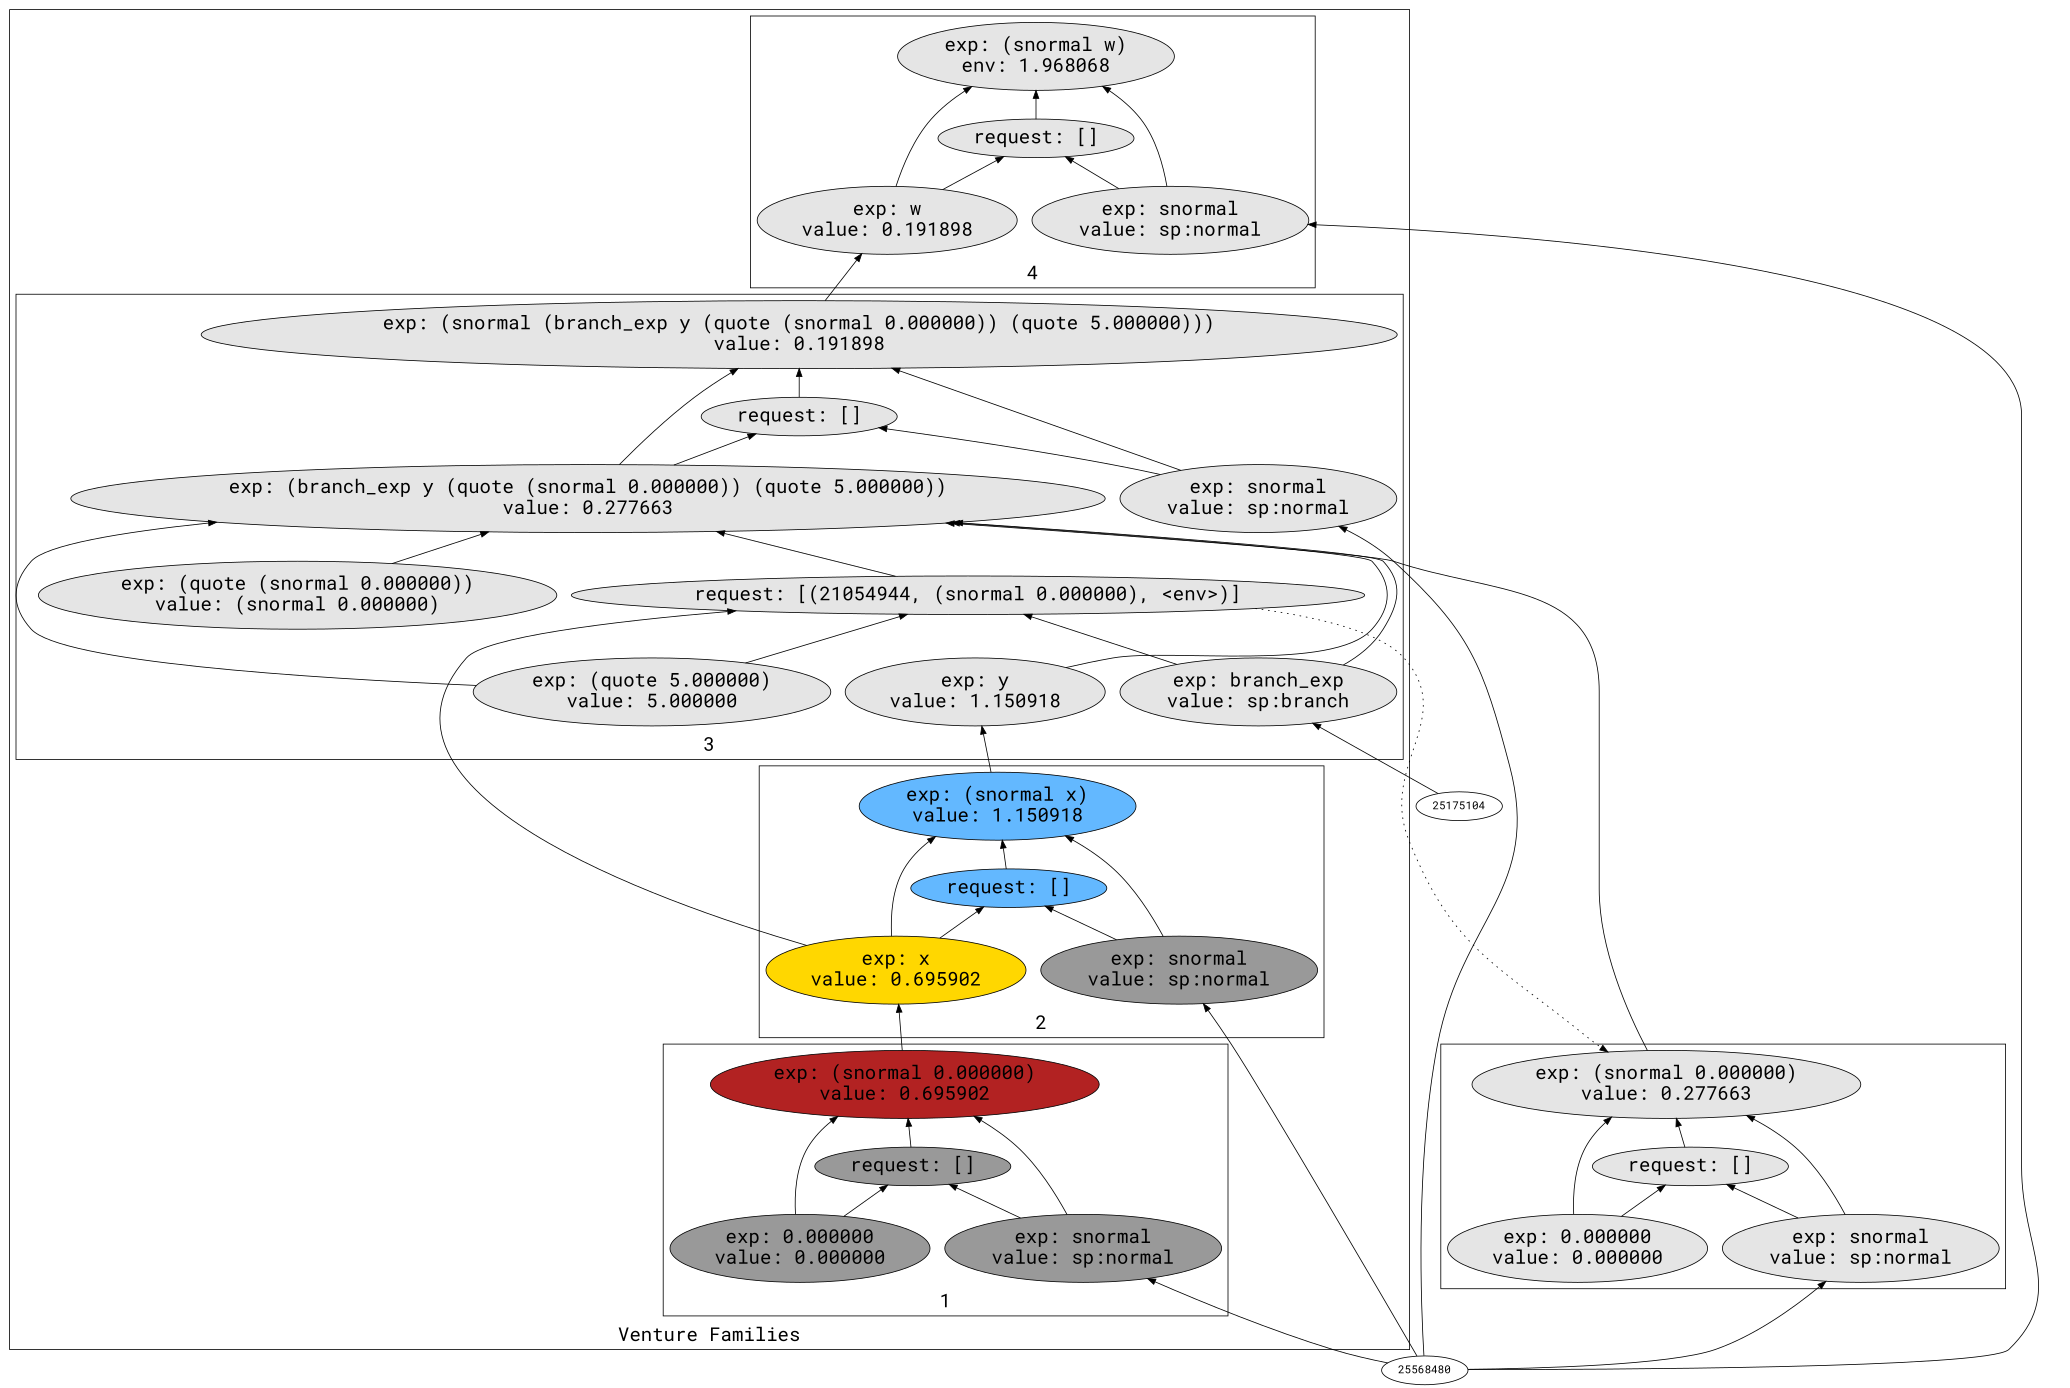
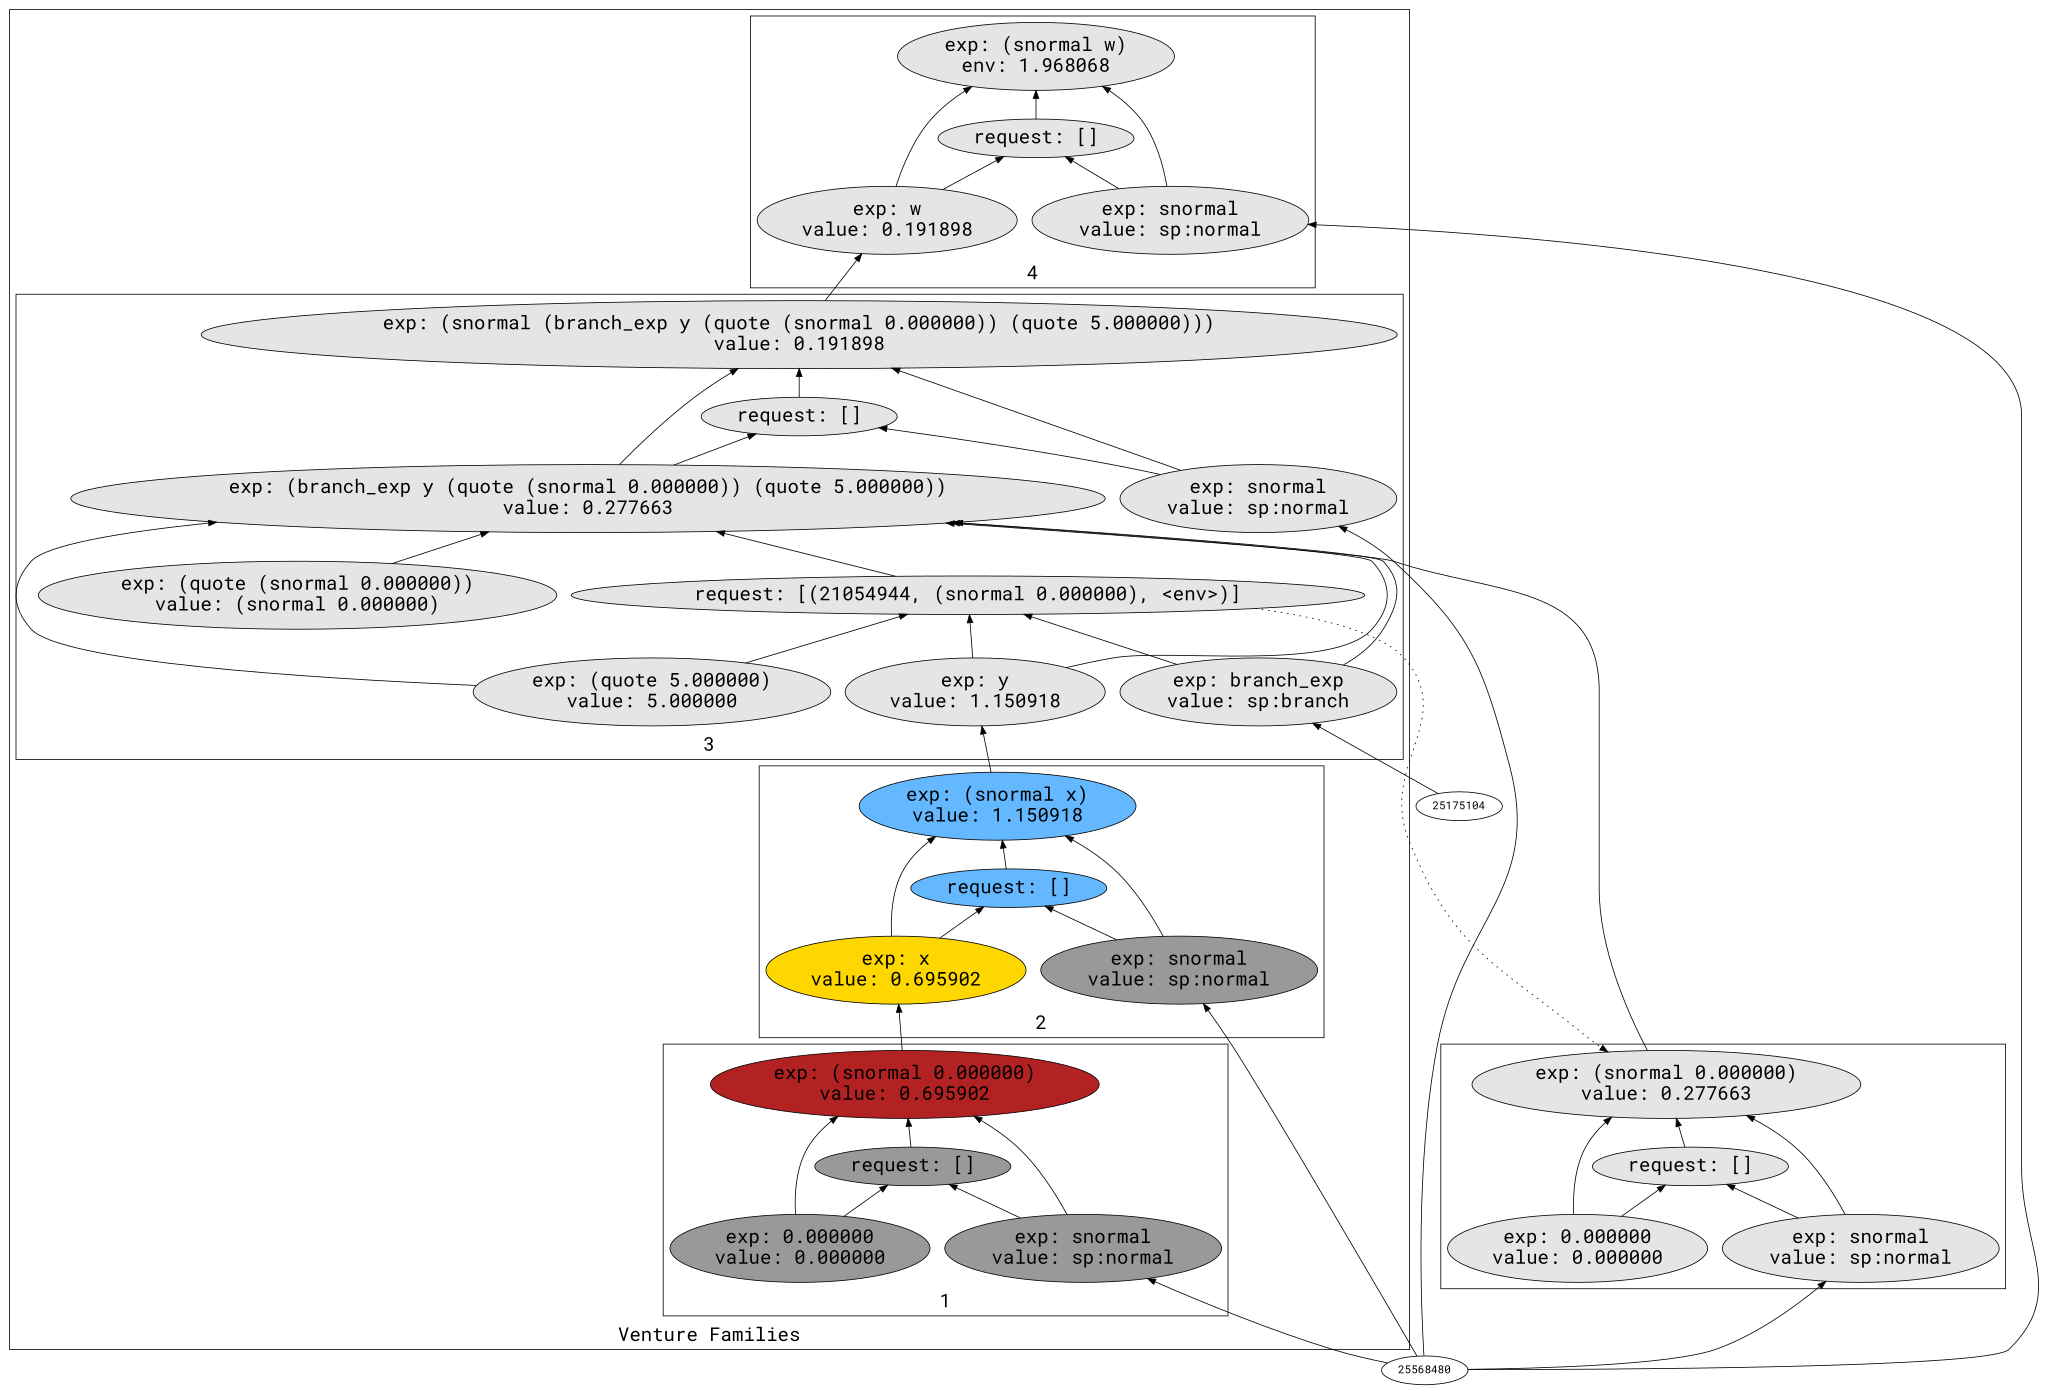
(462, 771) -> (971, 640)
